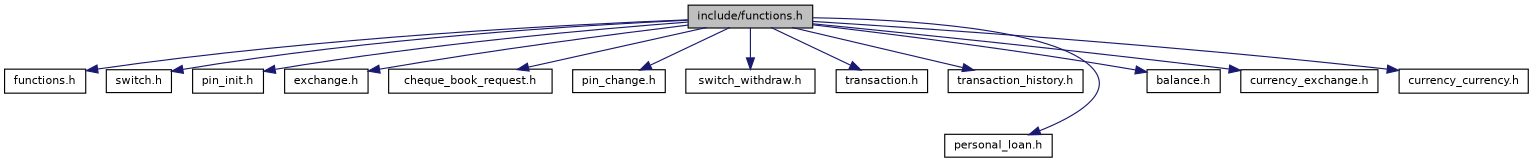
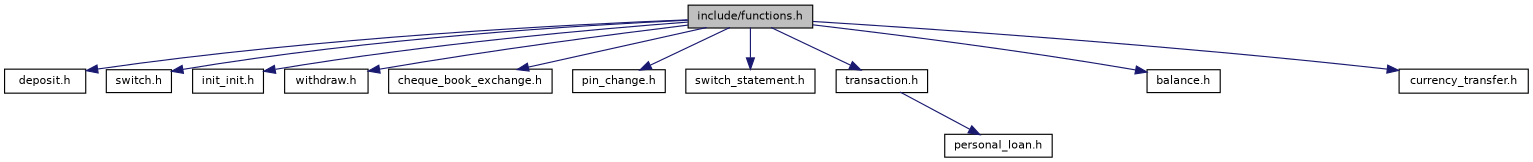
(1004, 34) -> (935, 111)
(45, 81) -> (45, 81)
(228, 81) -> (228, 81)
(326, 81) -> (326, 81)
(470, 81) -> (470, 81)
(750, 81) -> (750, 81)
(1016, 81) -> none
(1309, 81) -> none
(1464, 81) -> (1464, 81)
